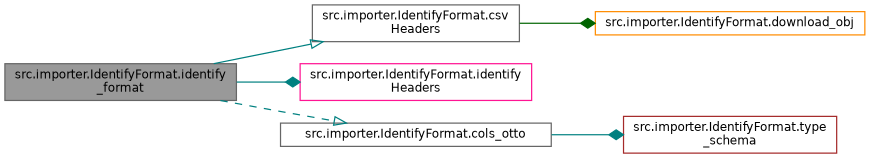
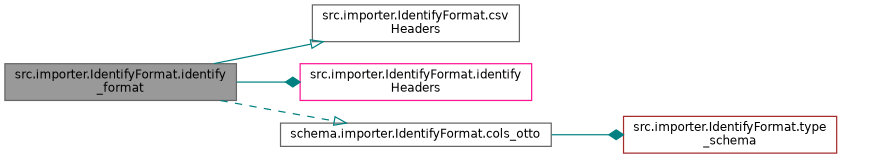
(730, 23) -> none
(416, 135) -> (416, 135)
